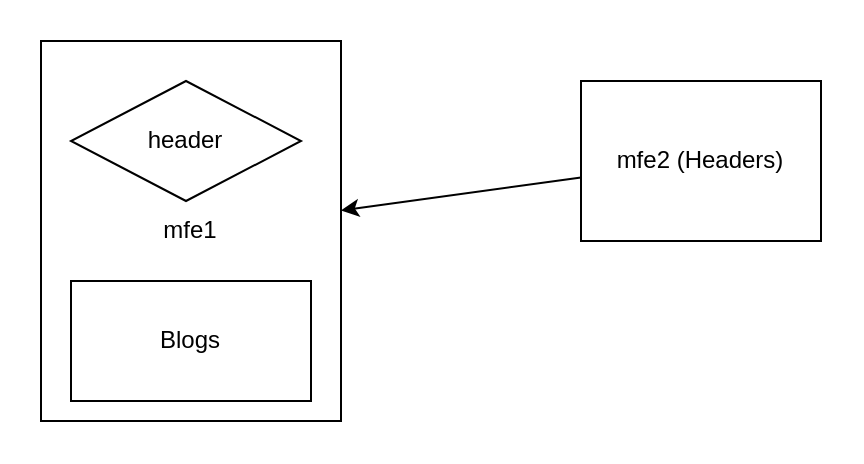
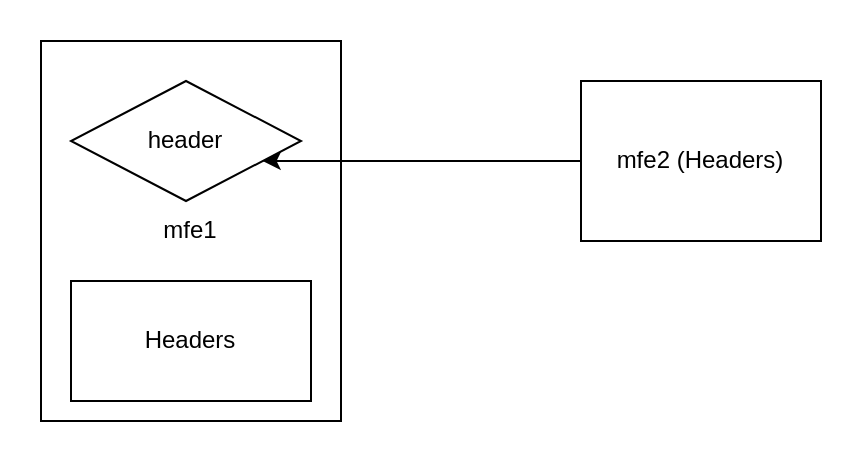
(468, 193) -> (429, 161)
(191, 341) -> (191, 341)
